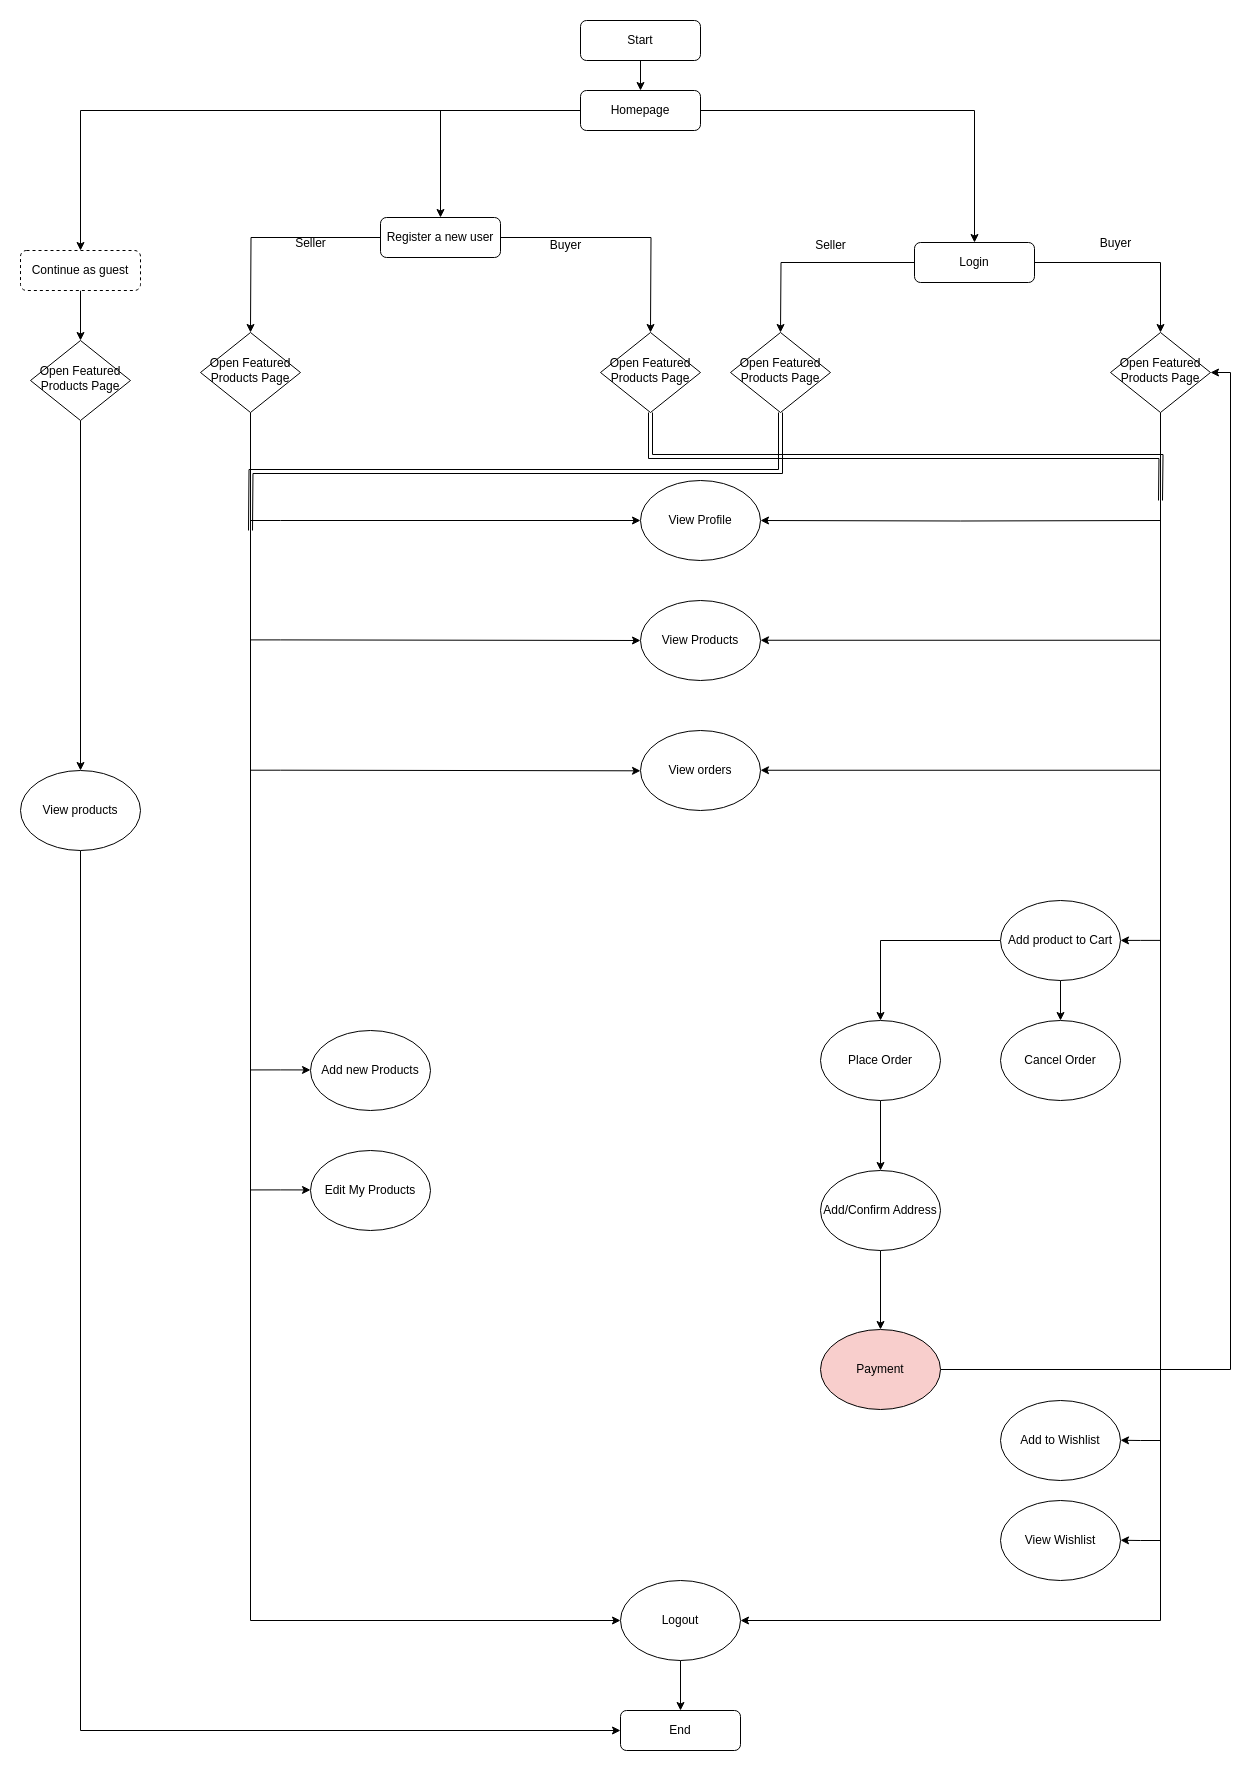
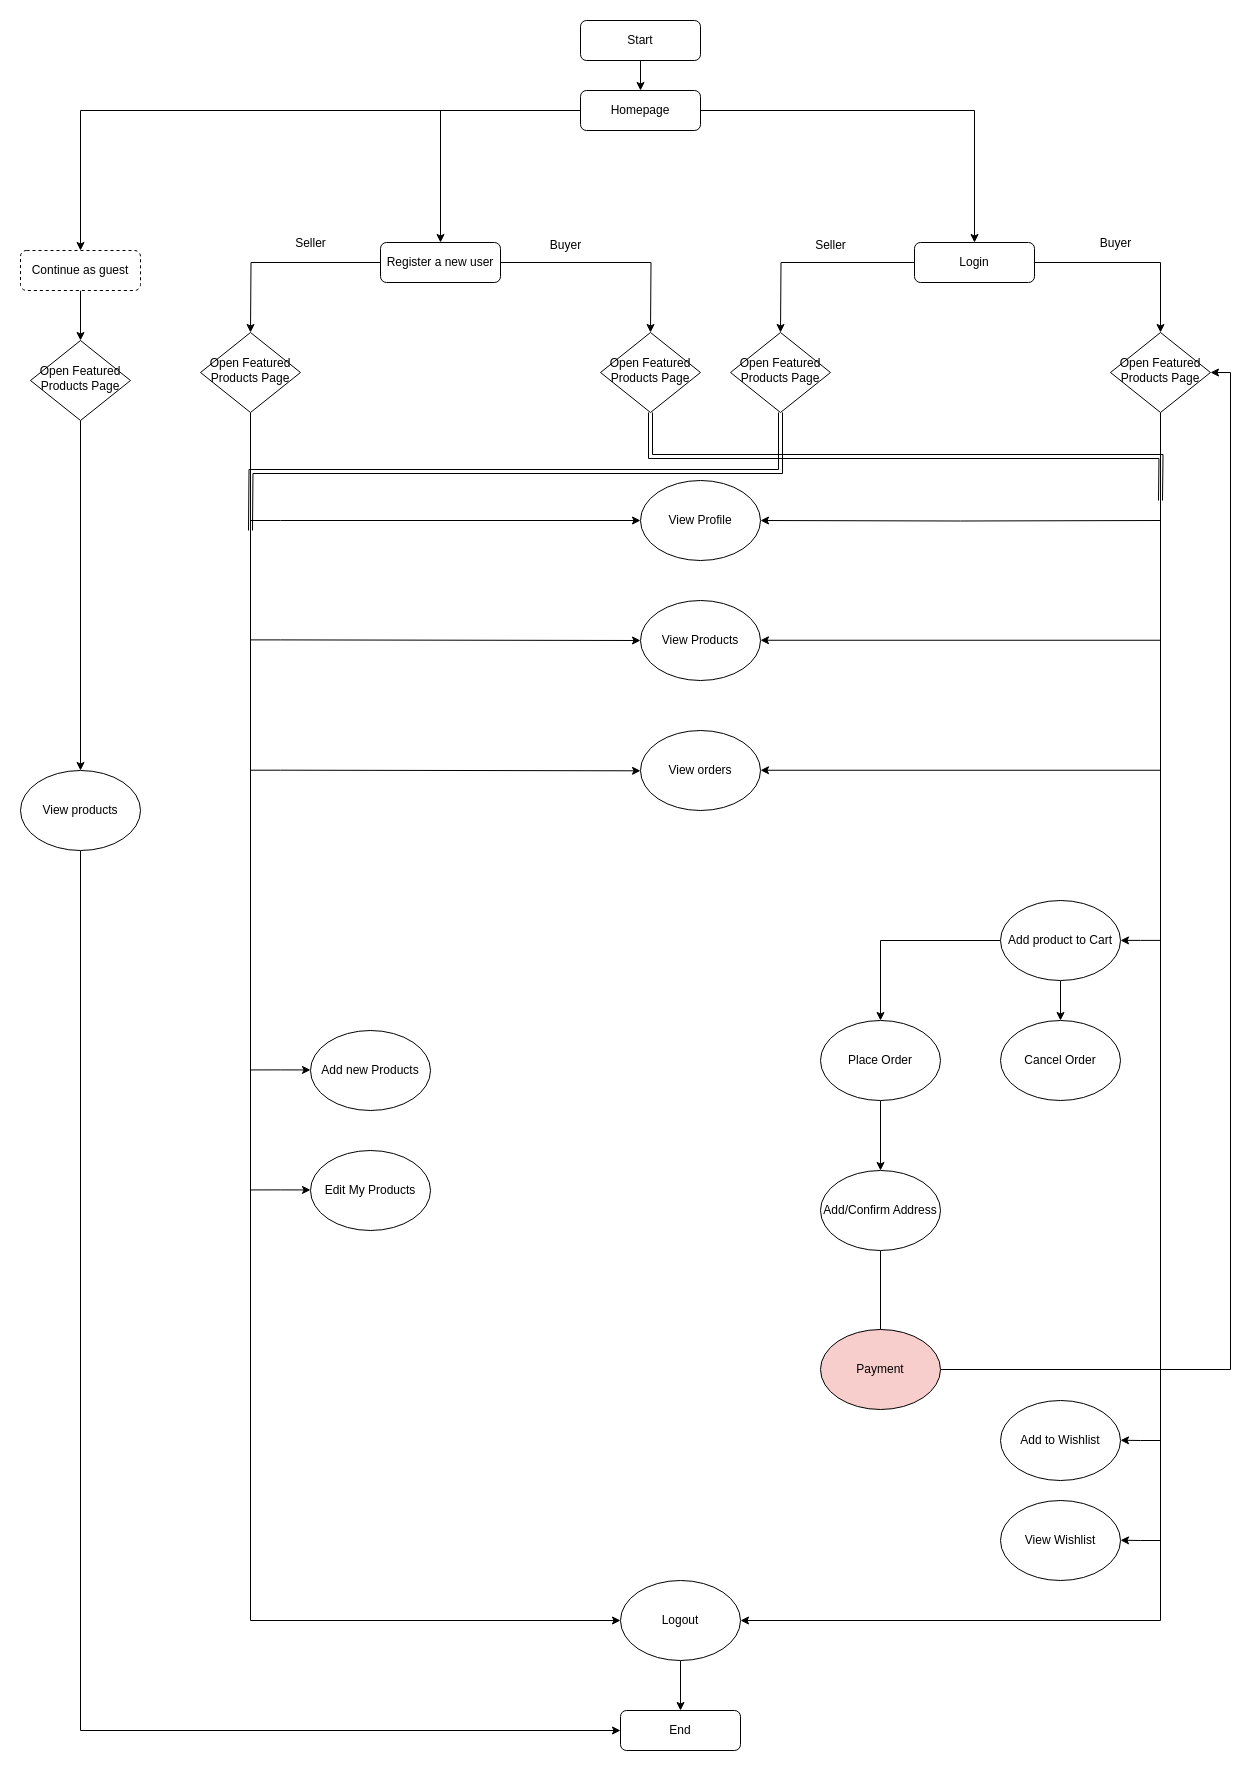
(441, 238) -> (441, 263)
(881, 1321) -> (881, 1324)
